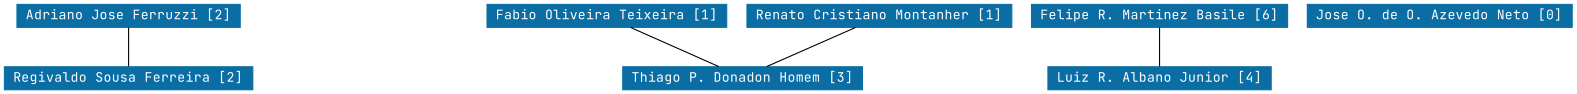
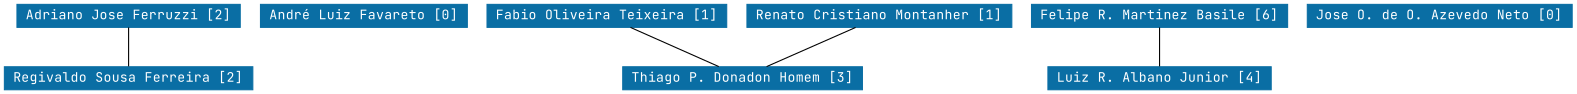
none -> (364, 16)
